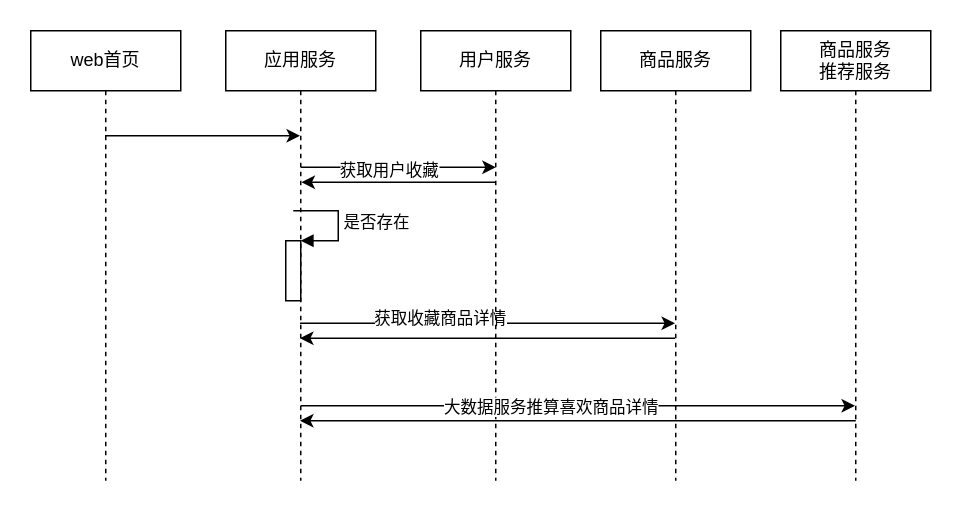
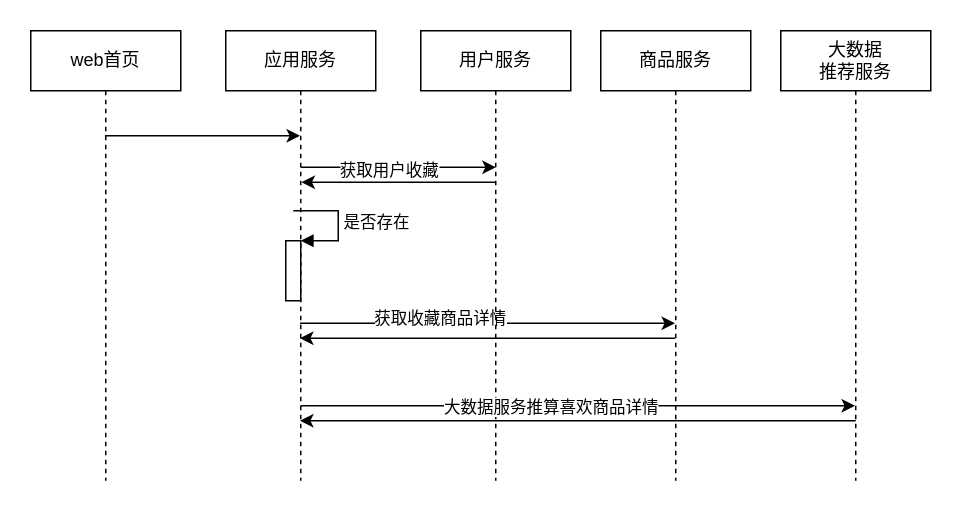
(856, 61) -> (856, 61)
